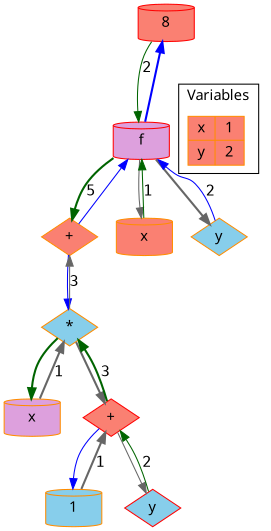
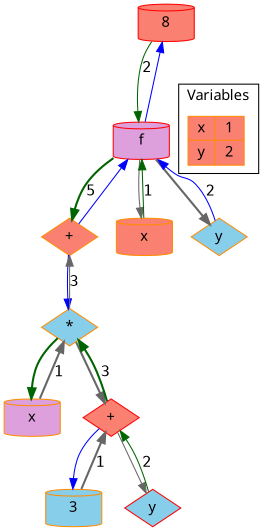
(153, 87) -> (153, 87)
(74, 508) -> (74, 508)
